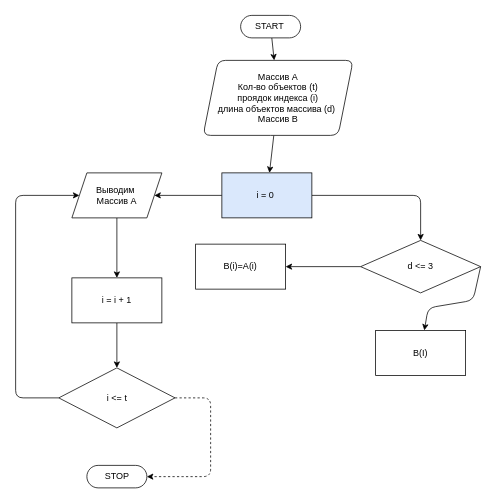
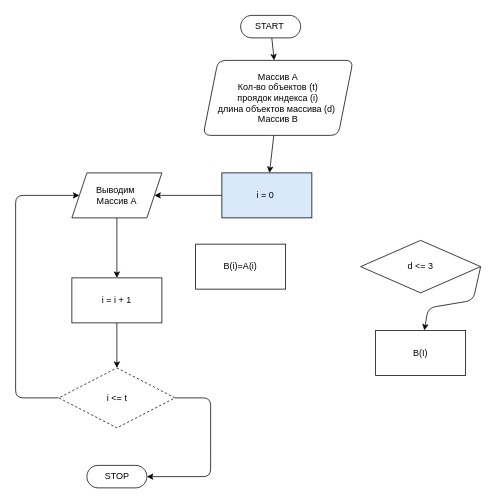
(383, 195) -> none
(325, 267) -> none
(117, 398) -> (117, 398)
(210, 444) -> (210, 444)
